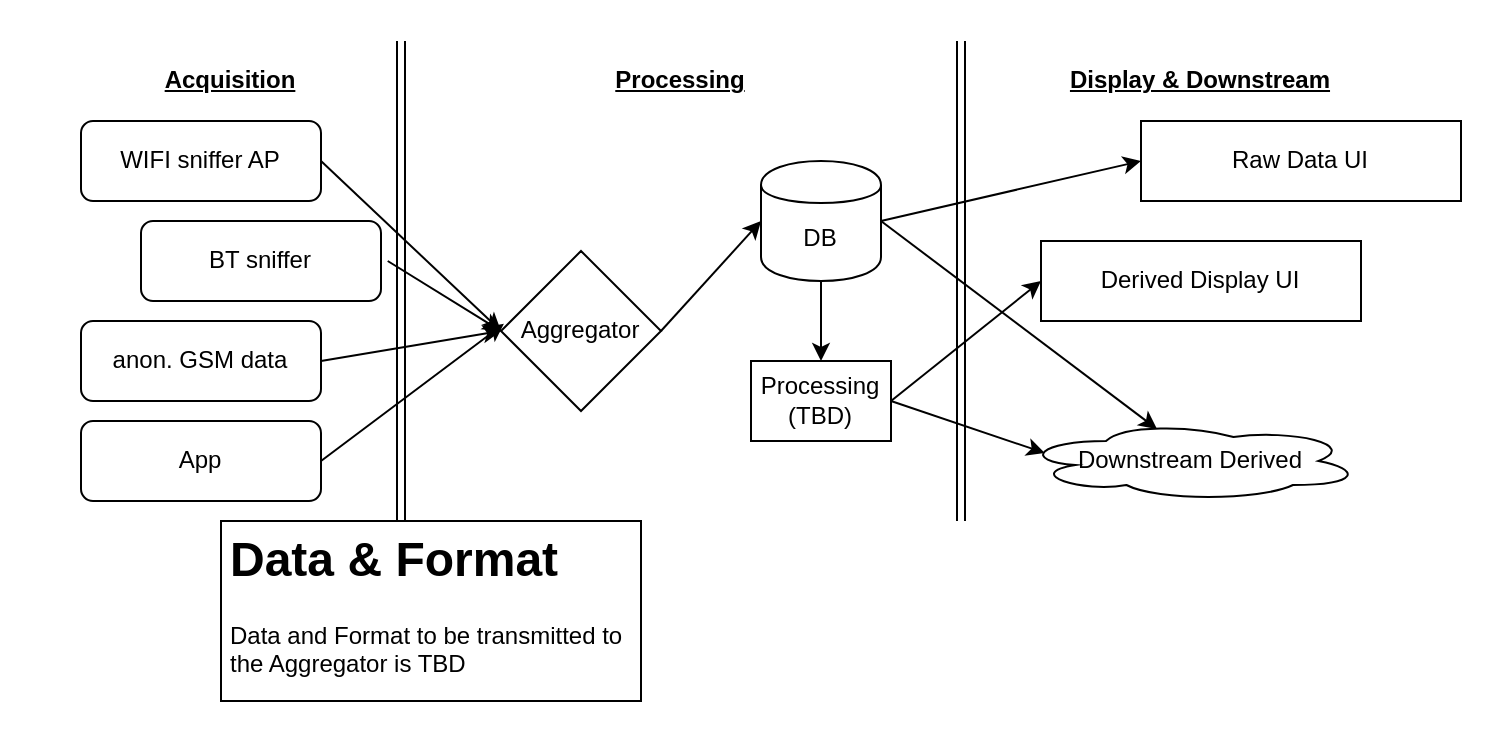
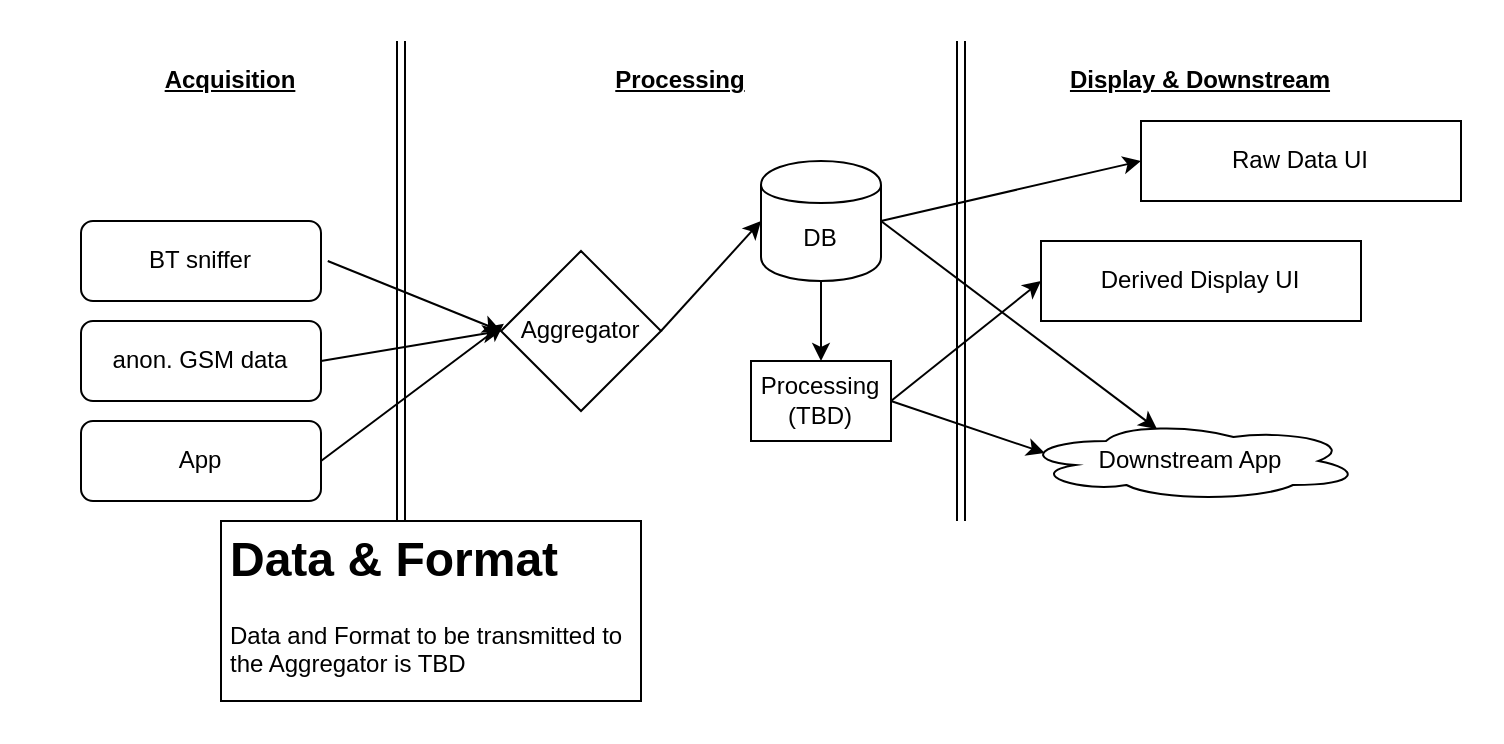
(201, 161) -> none
(261, 261) -> (201, 261)
(449, 282) -> none
(1191, 461) -> (1191, 461)
